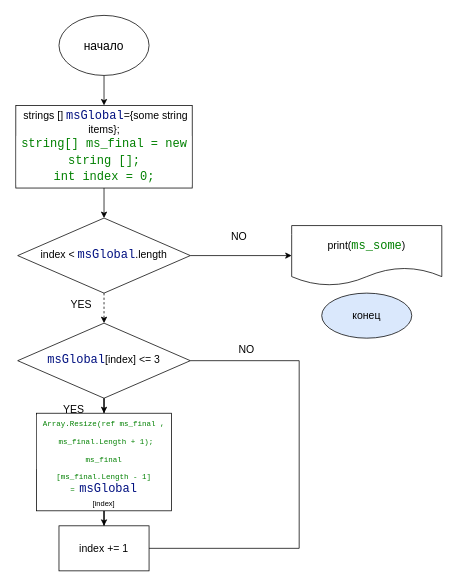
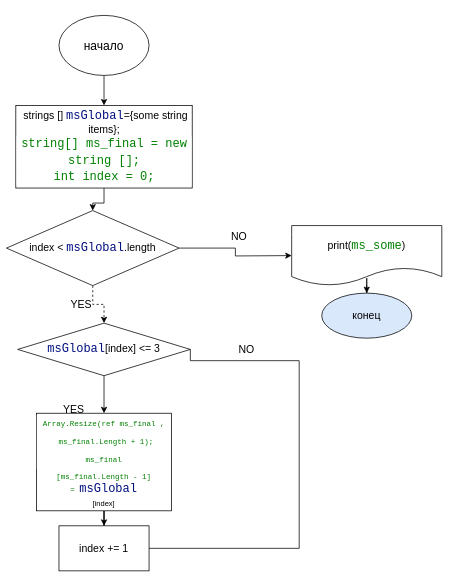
(104, 255) -> (93, 248)
none -> (366, 281)
(104, 360) -> (104, 349)
